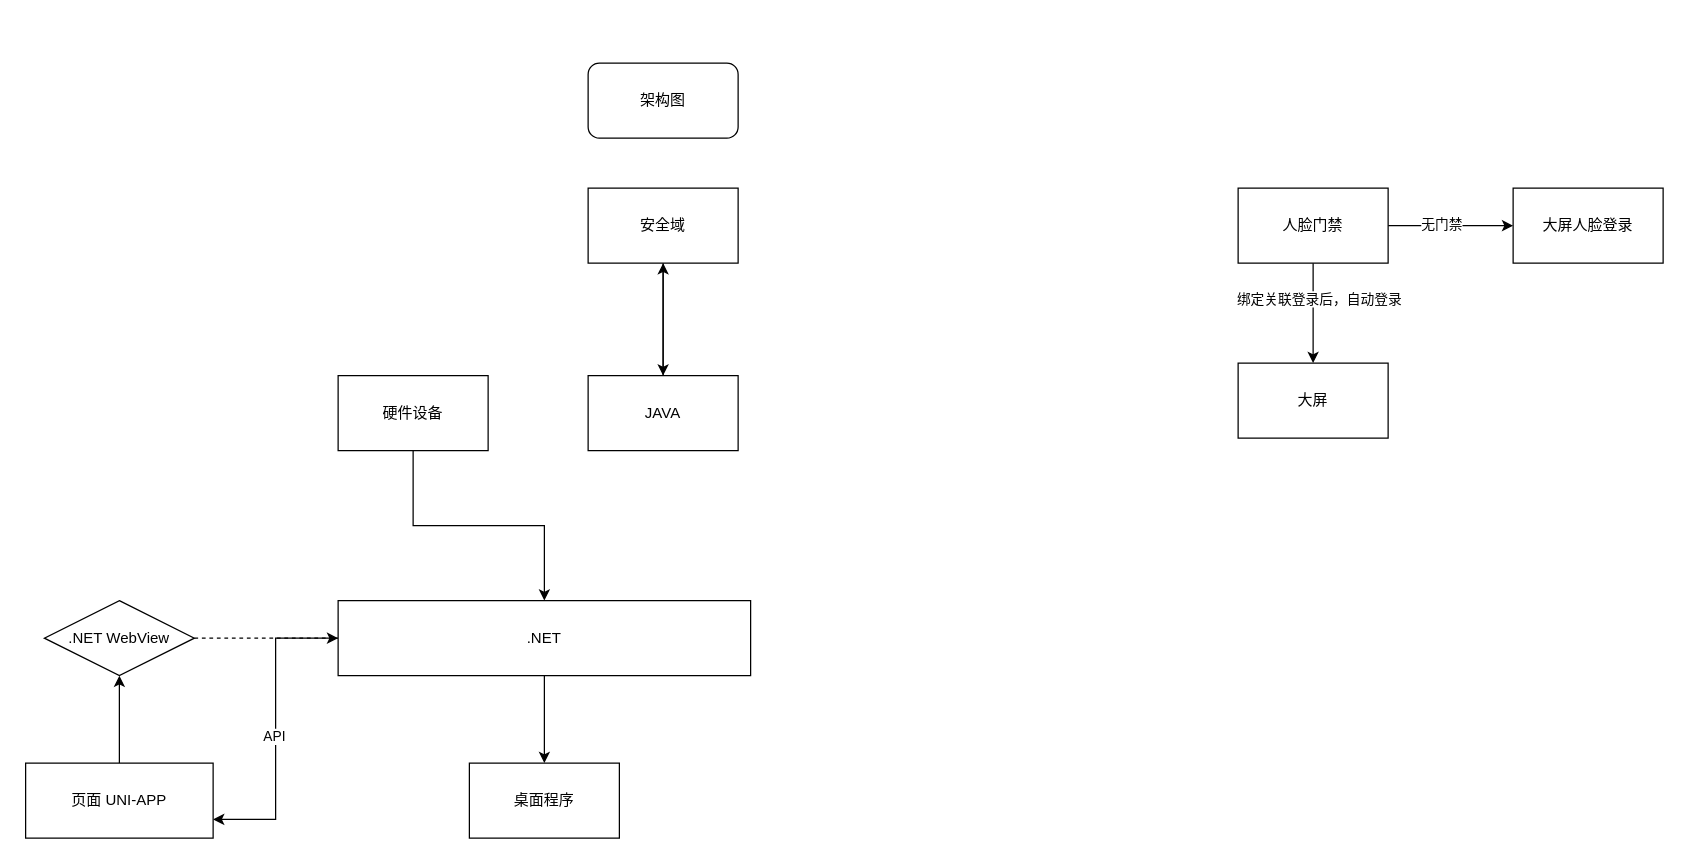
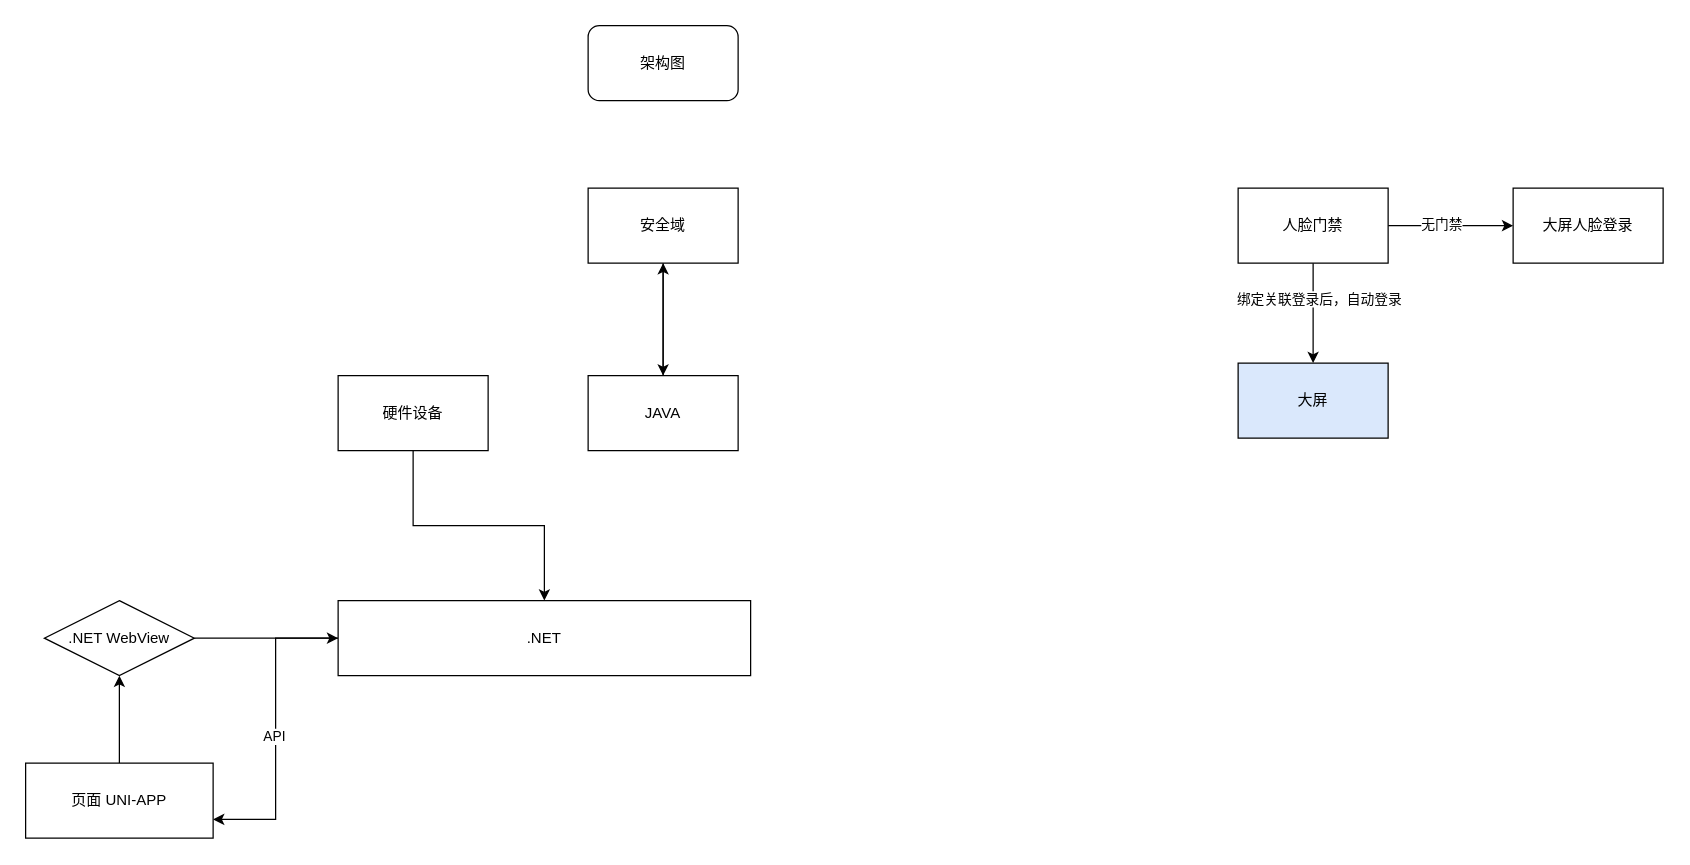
(663, 101) -> (663, 63)
(1313, 401) -> (1313, 401)
(235, 638) -> (235, 638)
(544, 715) -> none
(544, 801) -> none
